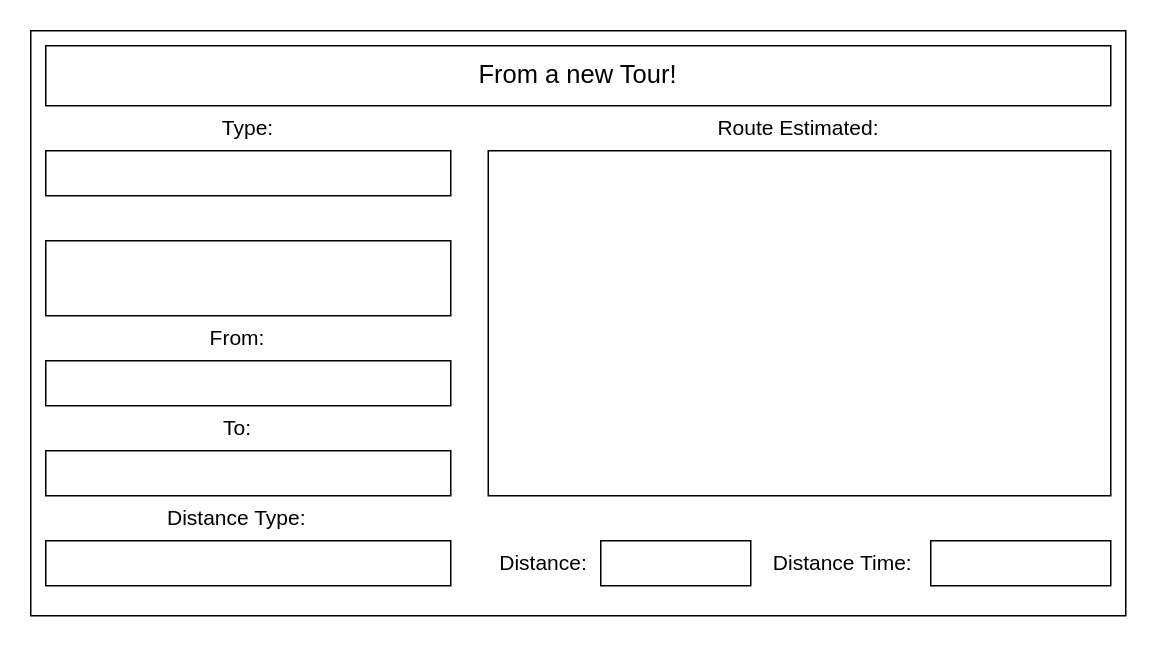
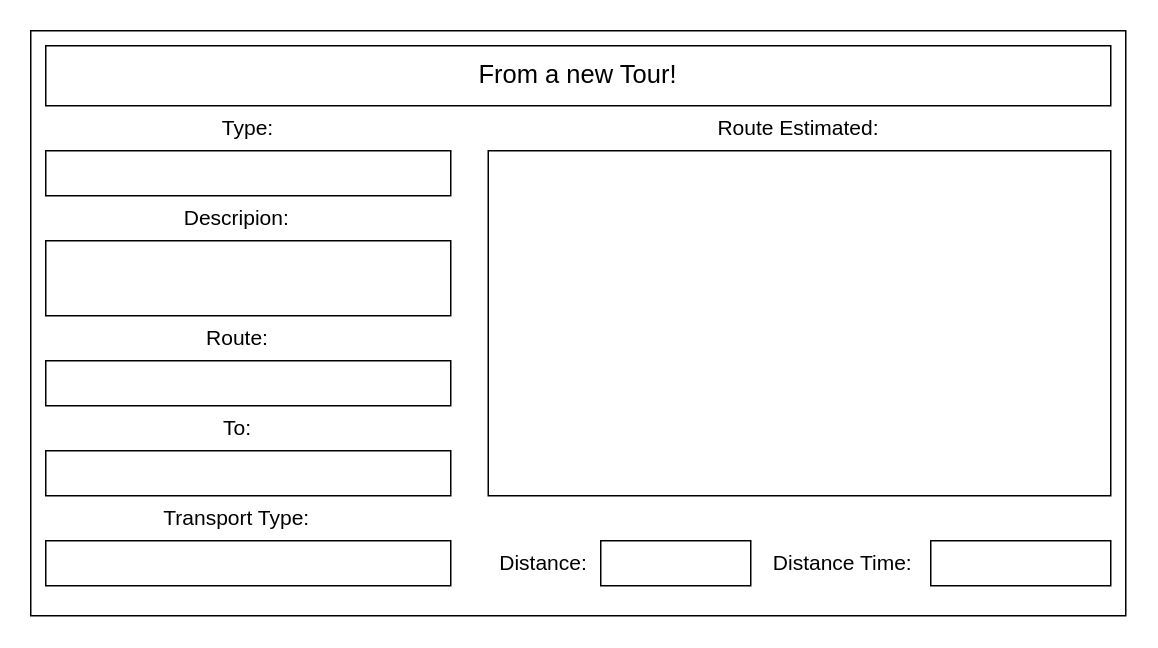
none -> (237, 218)
(238, 338) -> (238, 338)
(237, 518) -> (237, 518)
